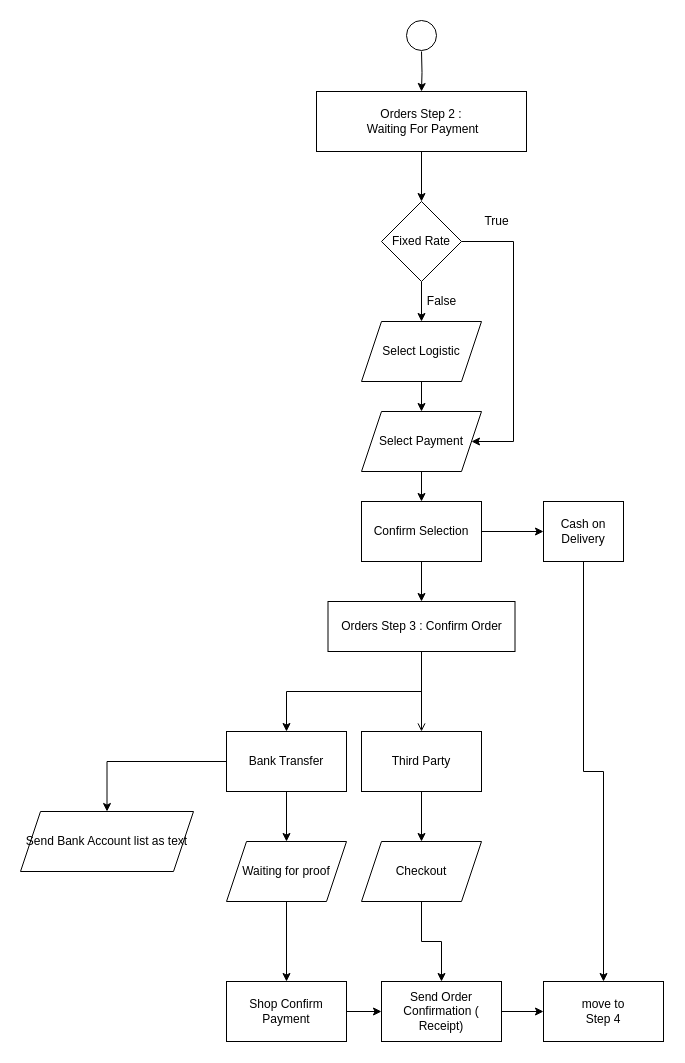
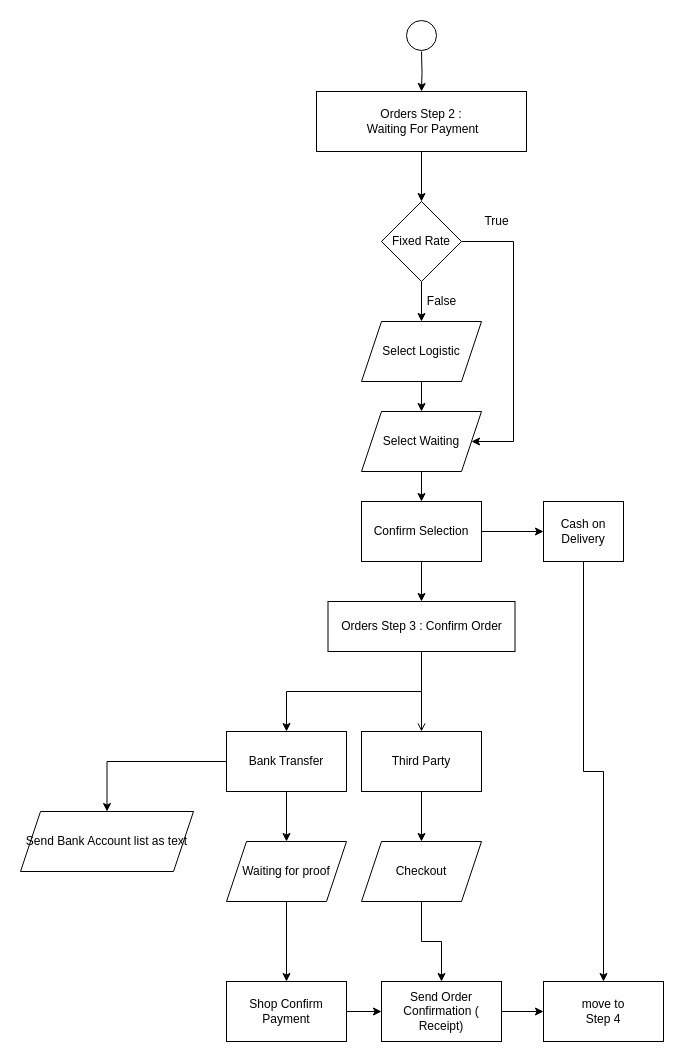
(422, 442) -> (422, 442)
